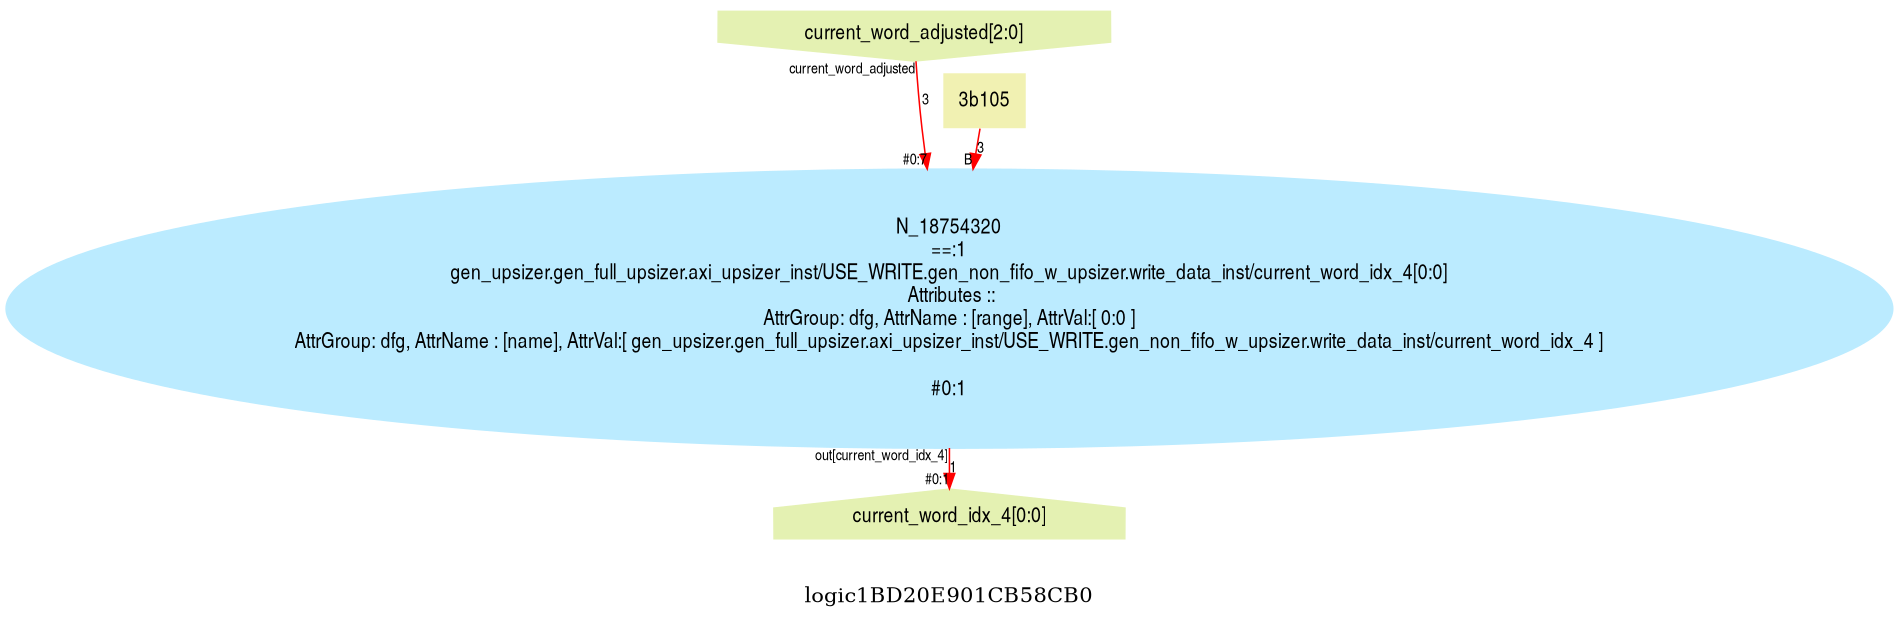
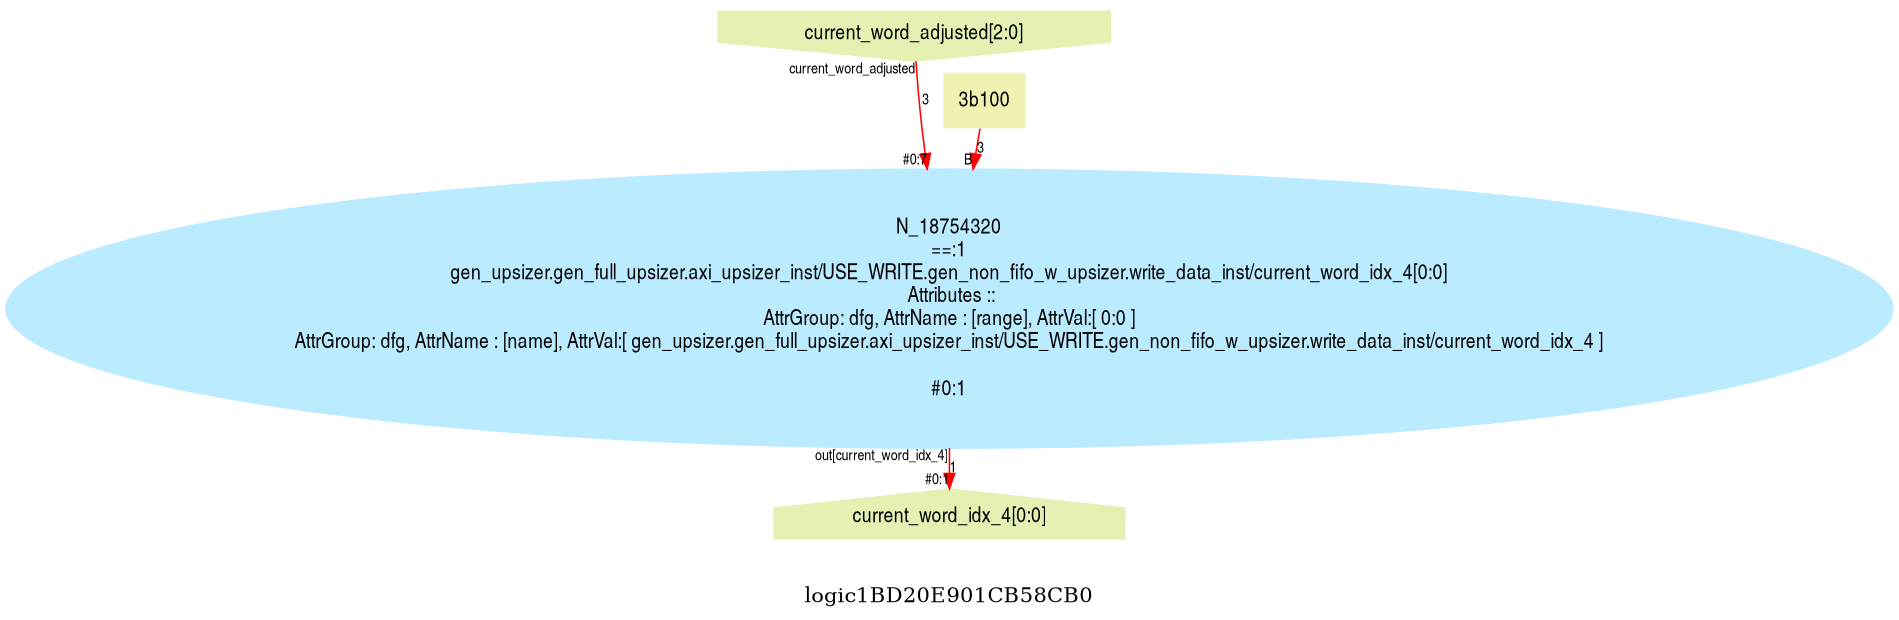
(985, 101) -> (985, 101)
